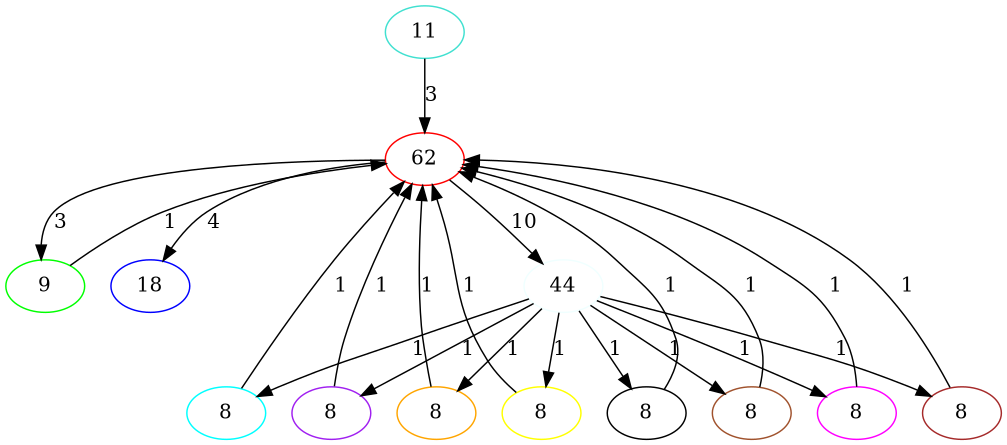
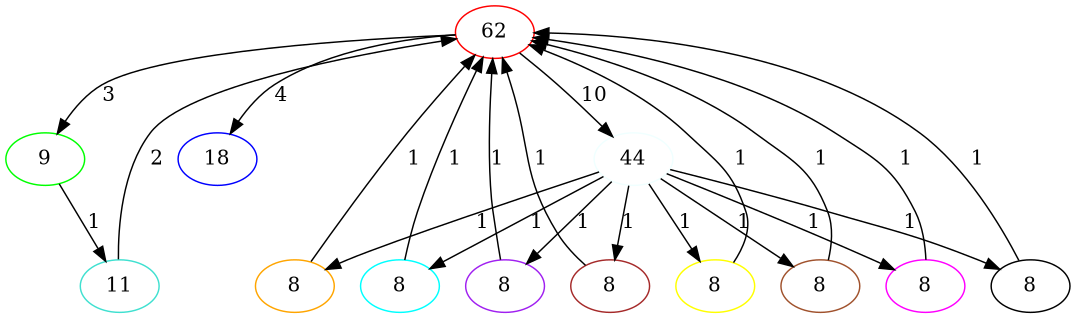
(432, 96) -> (158, 159)
(213, 195) -> (79, 216)
